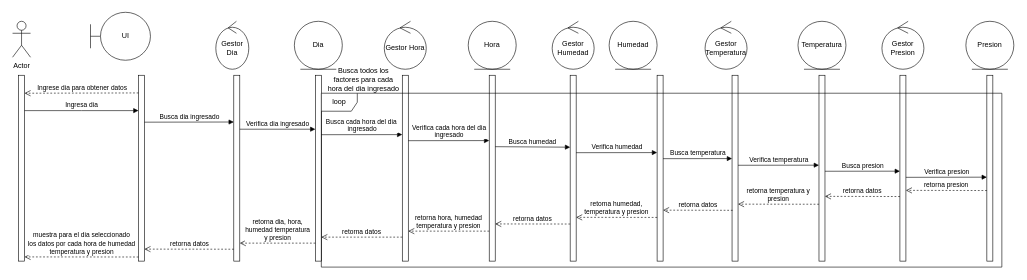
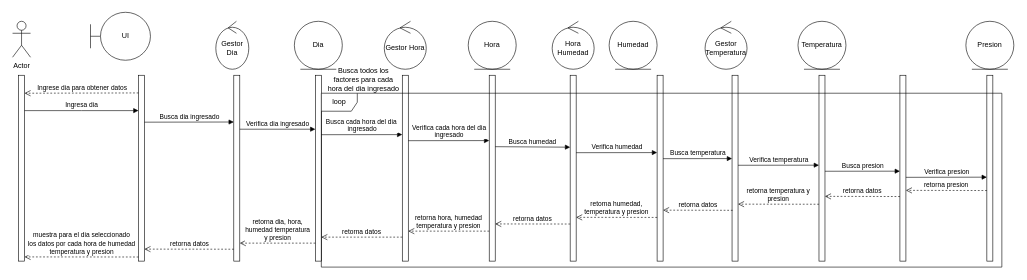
(903, 45) -> none
(573, 48) -> (573, 48)
